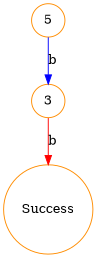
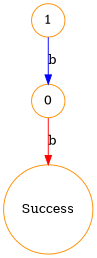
(48, 20) -> (48, 20)
(48, 101) -> (48, 101)
